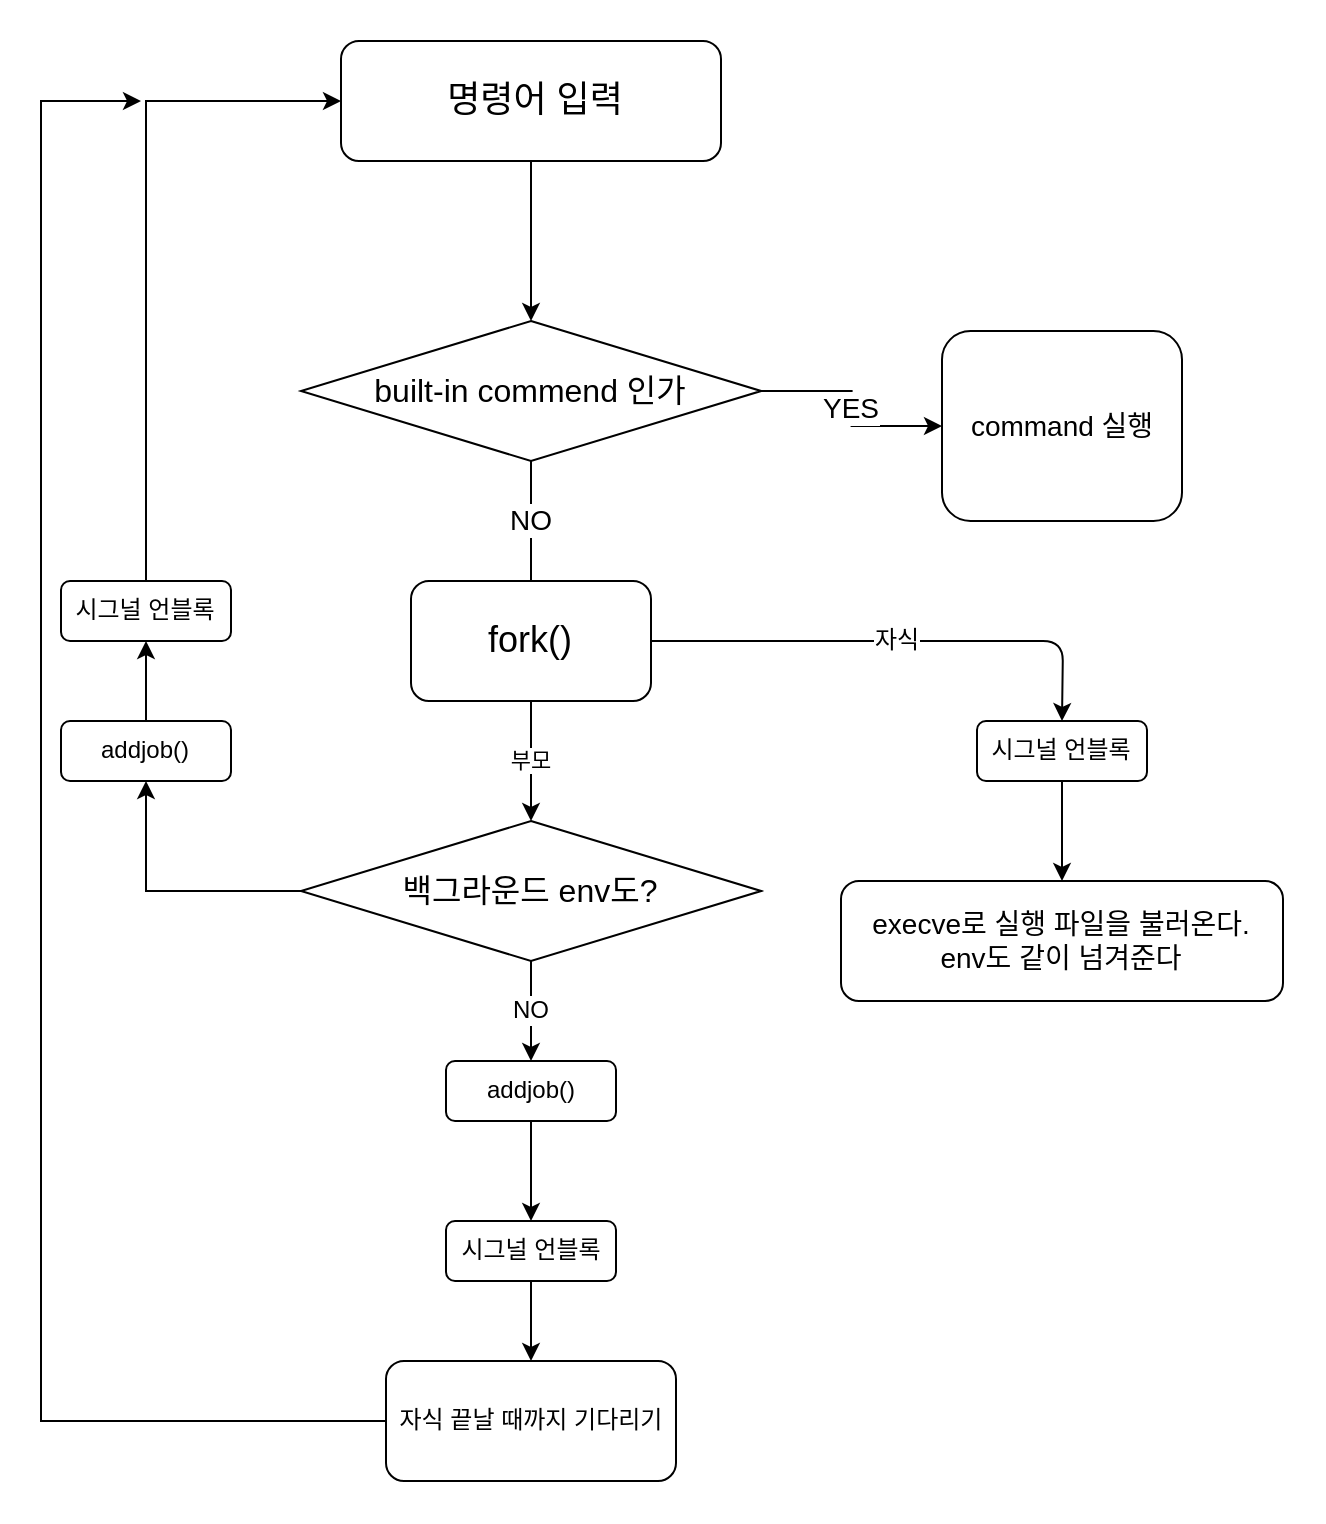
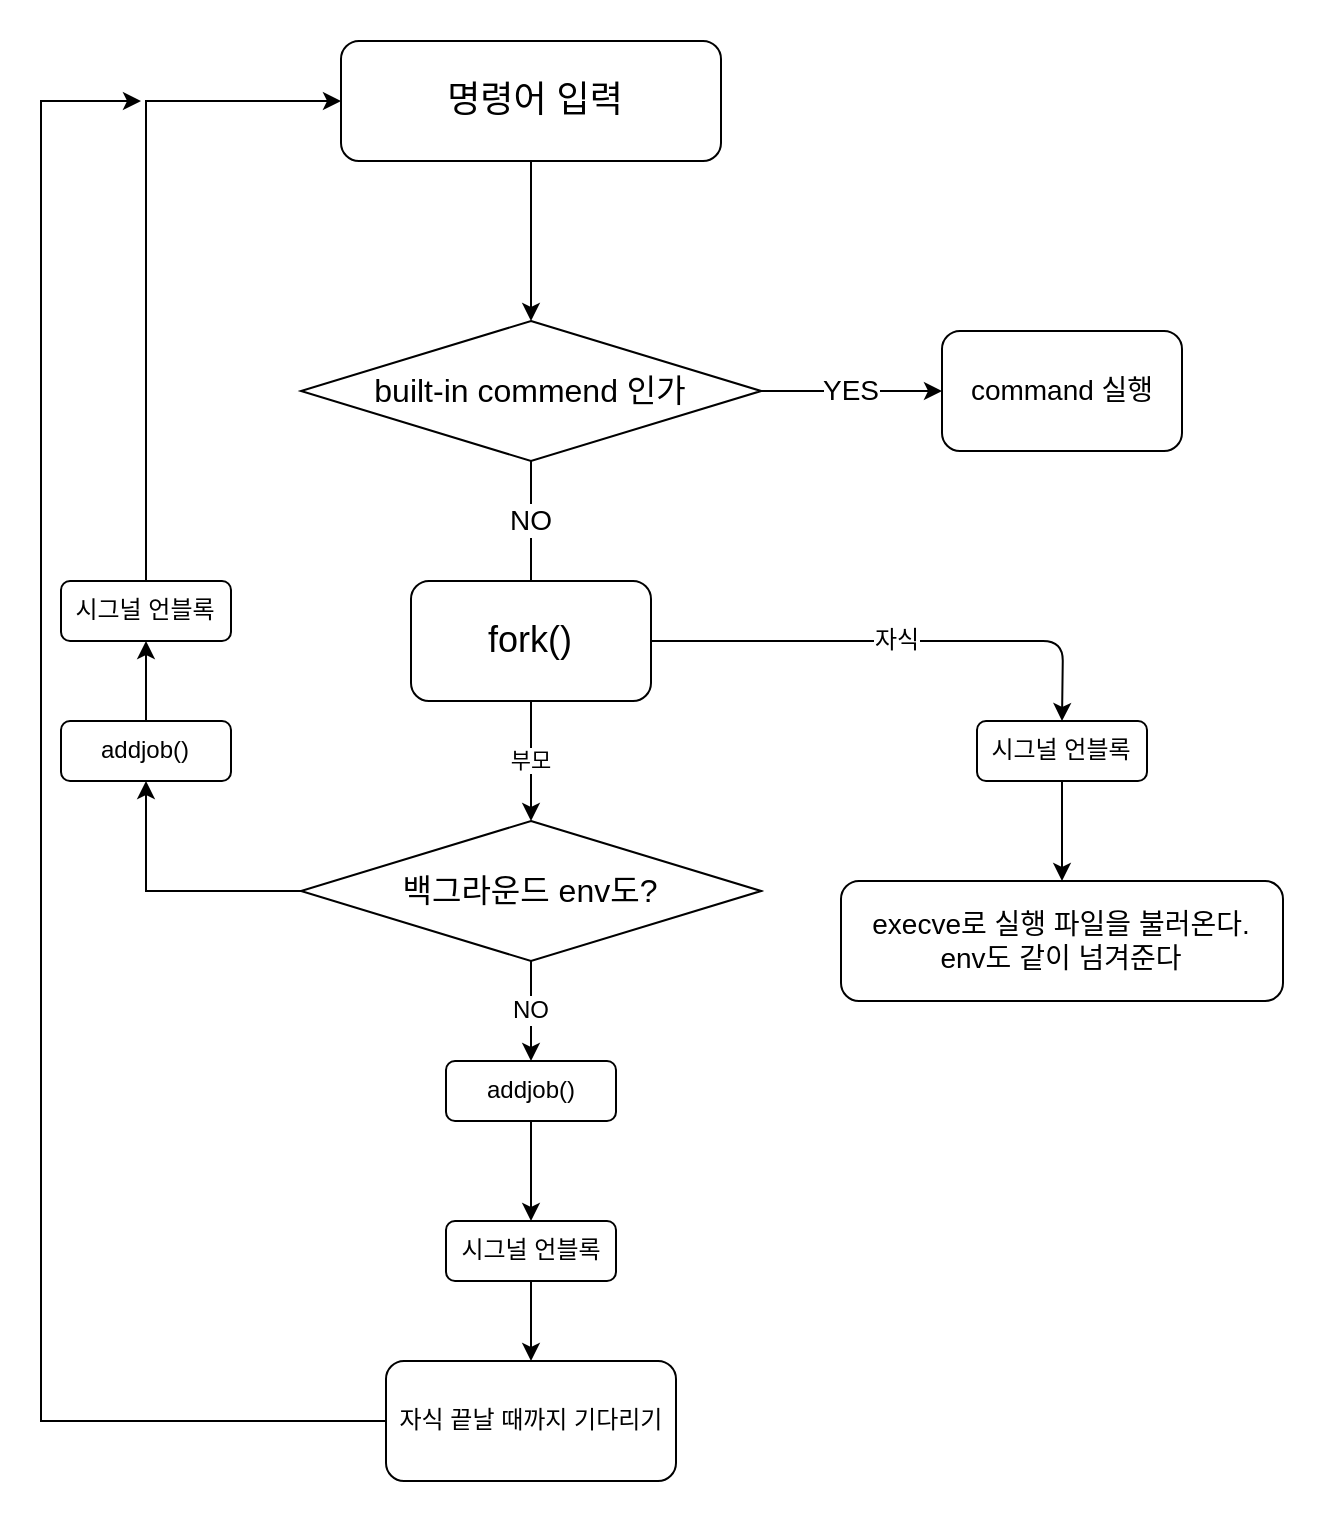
(1062, 426) -> (1062, 391)
